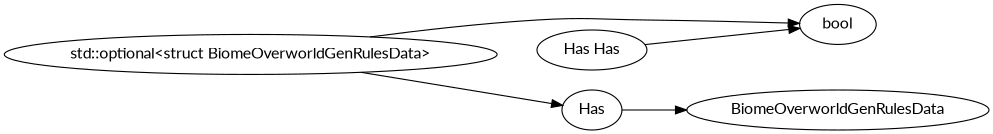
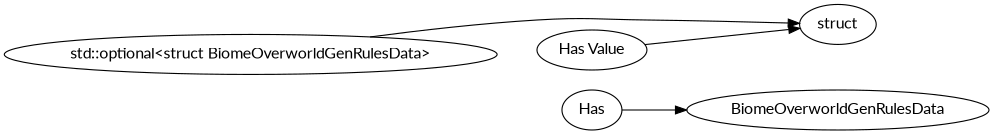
(838, 24) -> (838, 24)
(592, 50) -> (592, 50)
(456, 88) -> none
